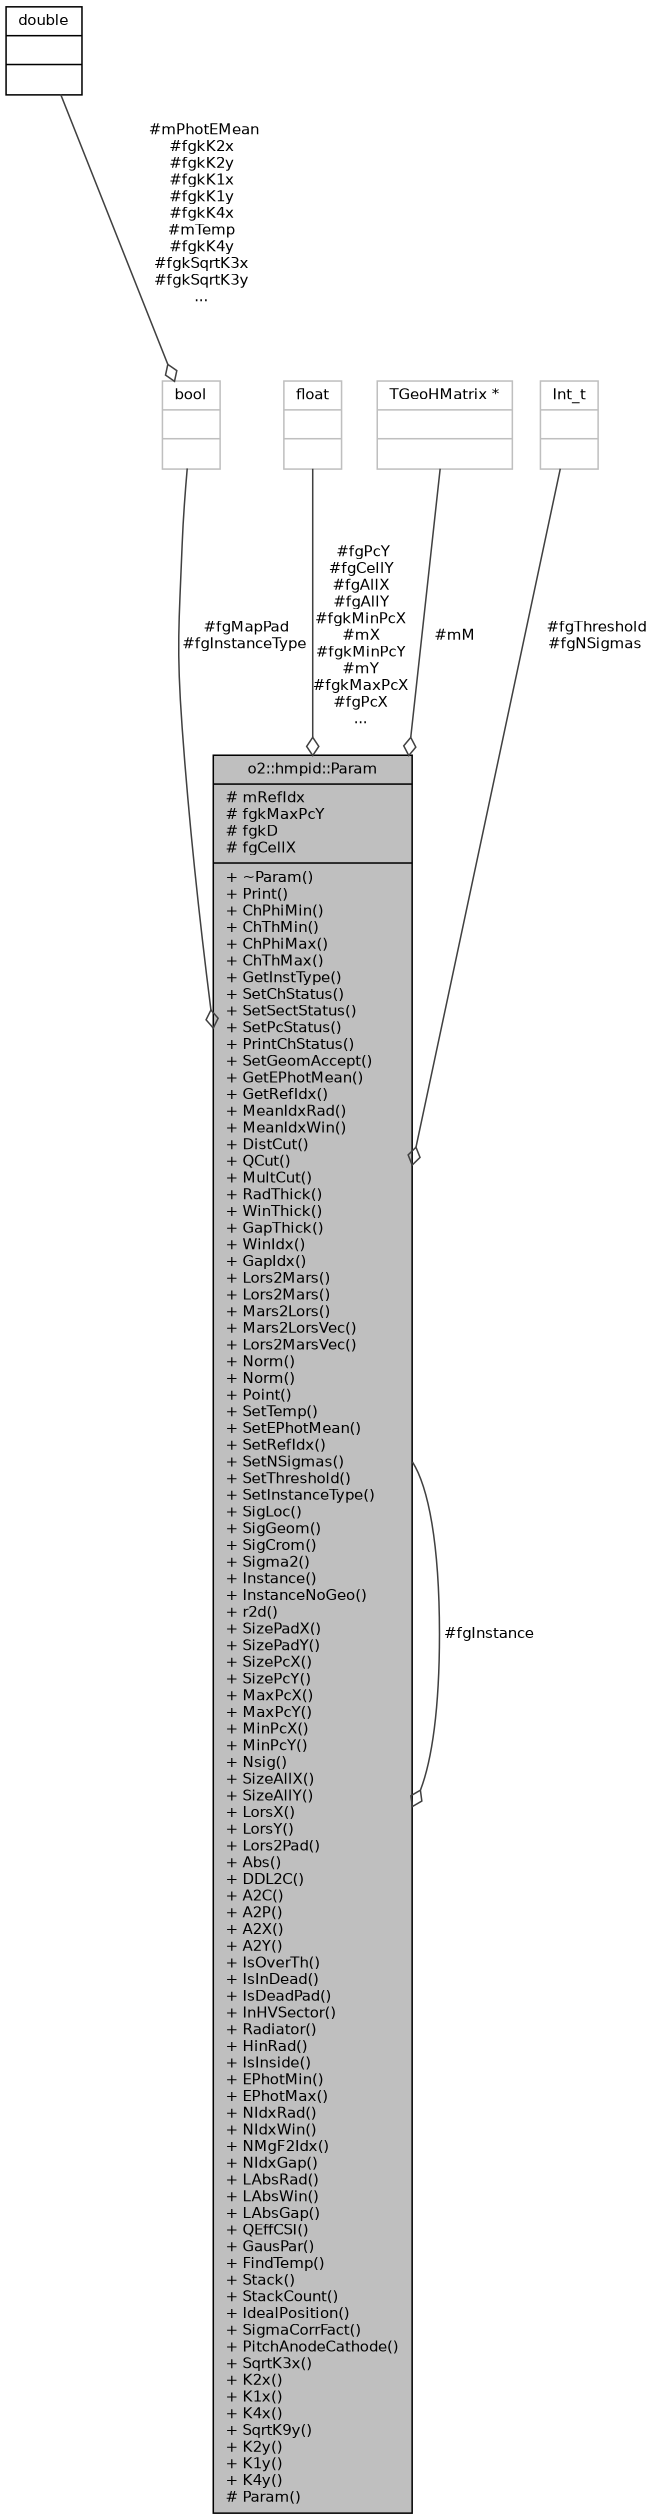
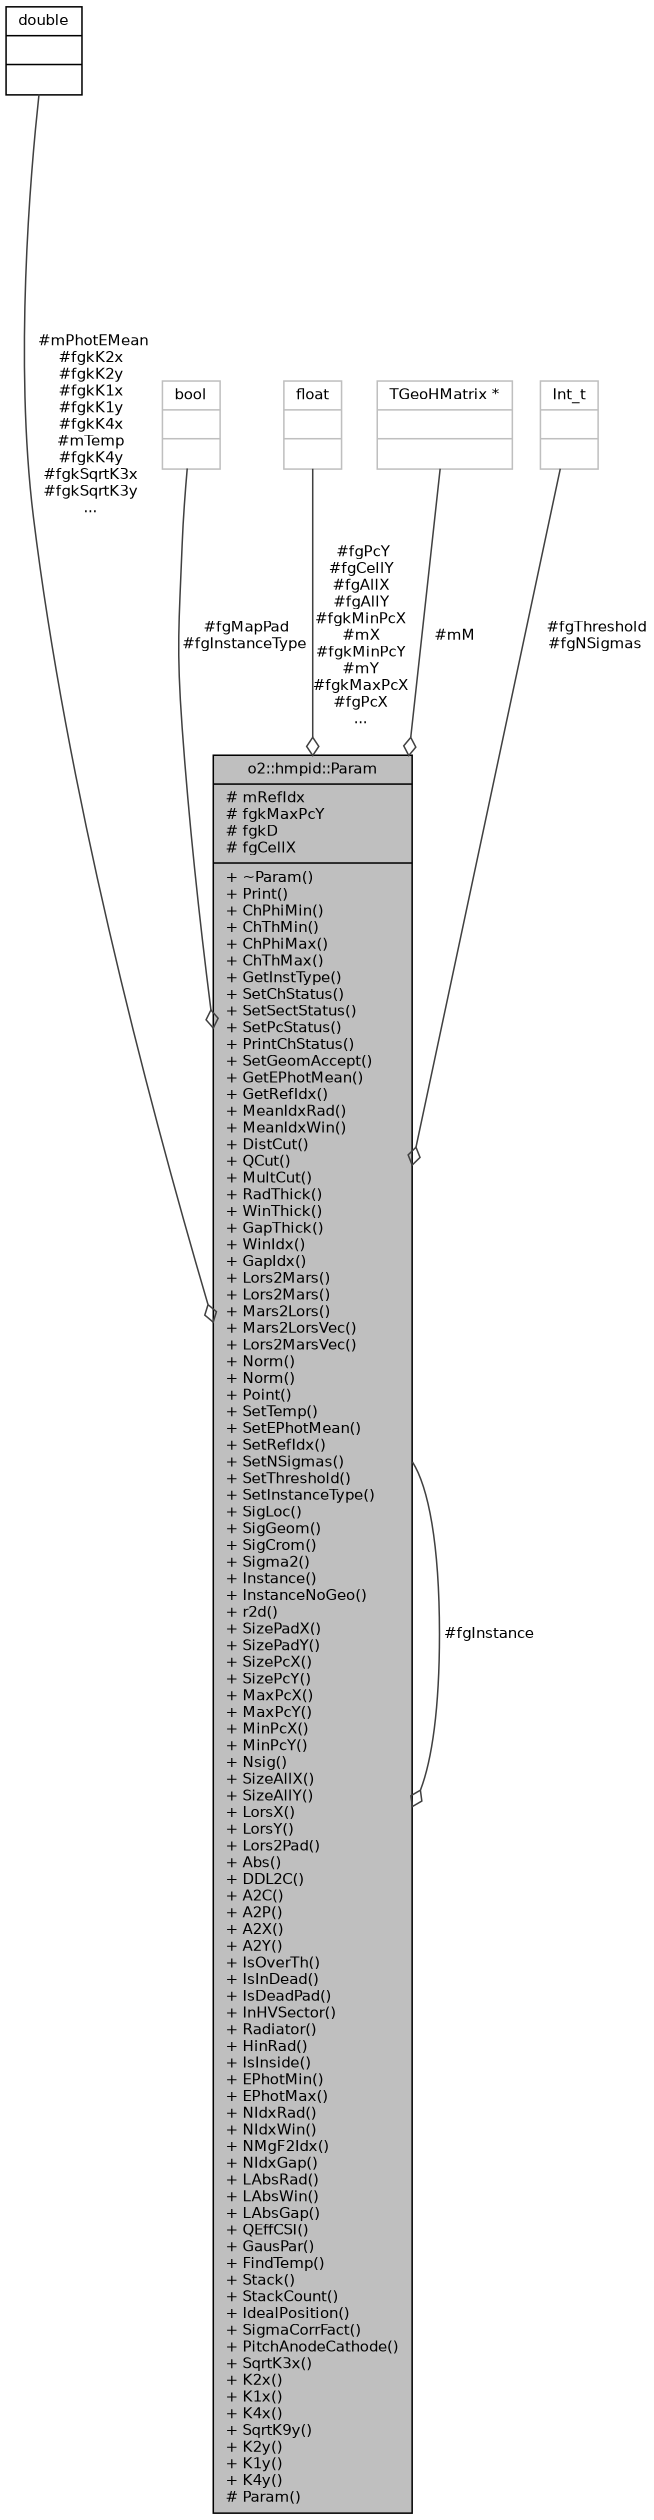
(114, 229) -> (63, 707)
